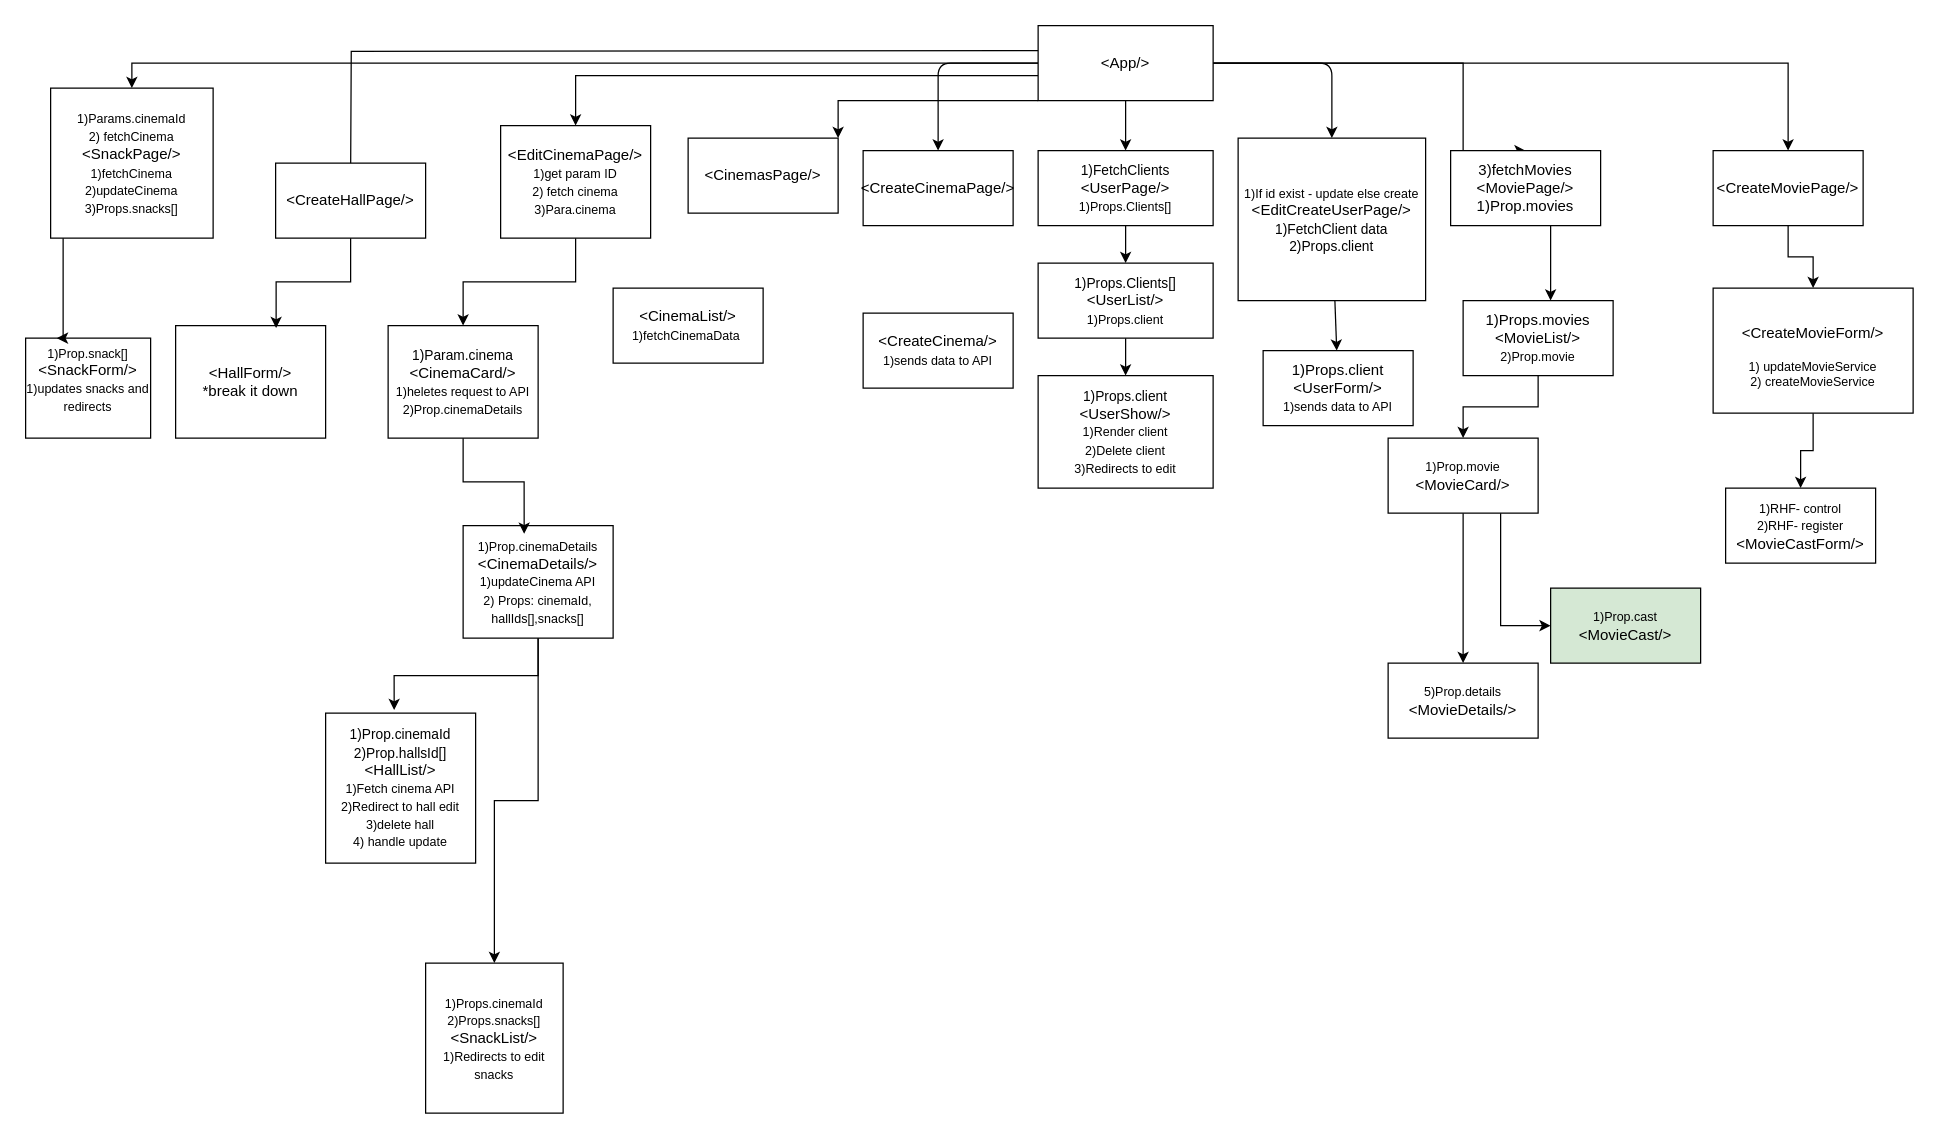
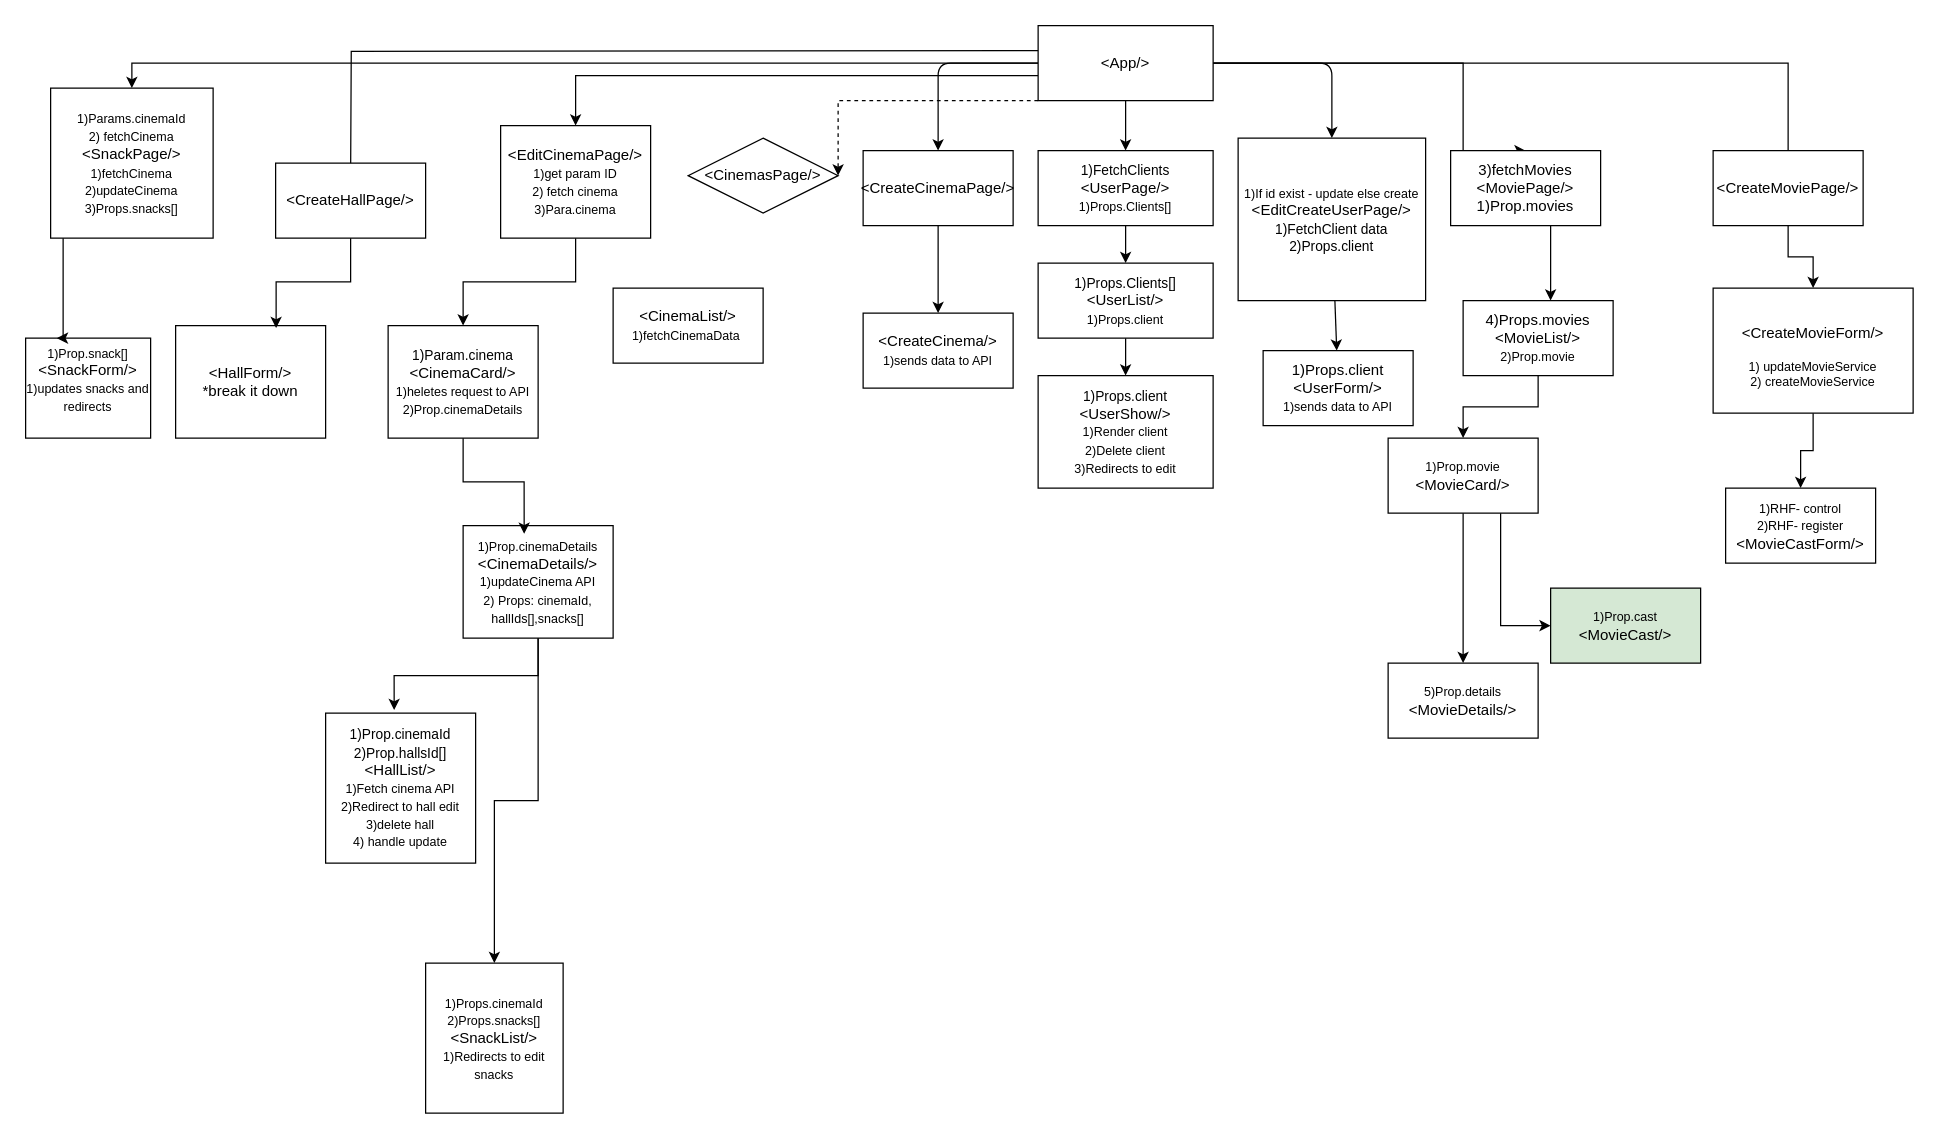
(922, 101) -> (903, 101)
(1788, 141) -> (1788, 144)
(763, 176) -> (763, 176)
none -> (938, 265)
(1538, 338) -> (1538, 338)
